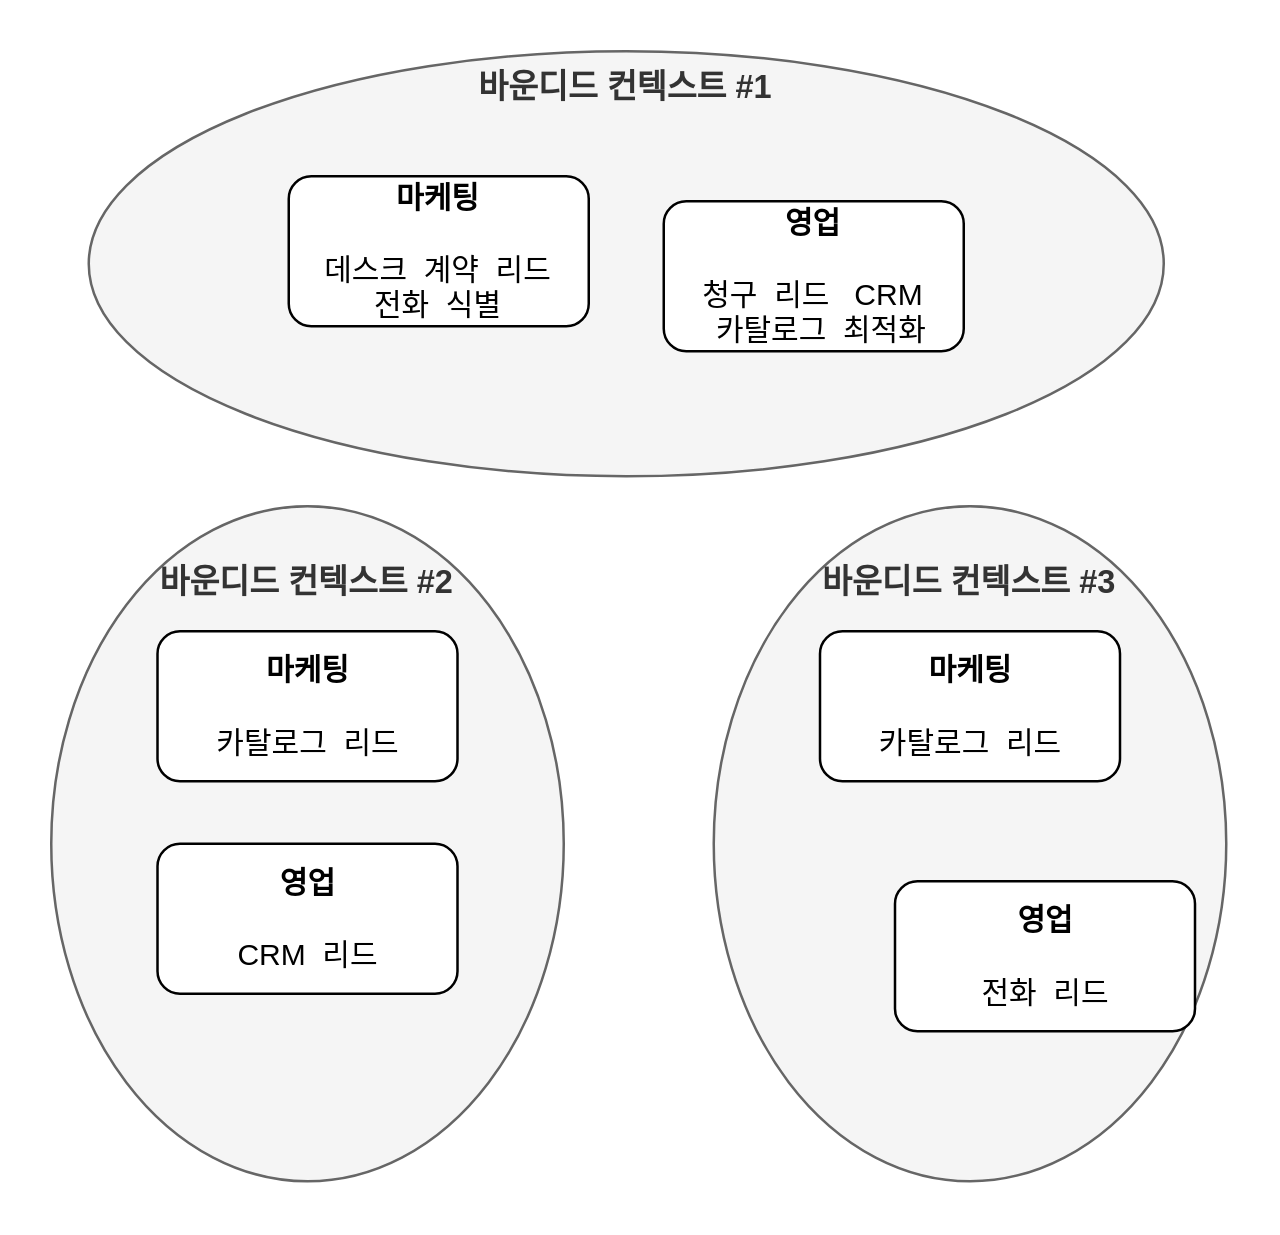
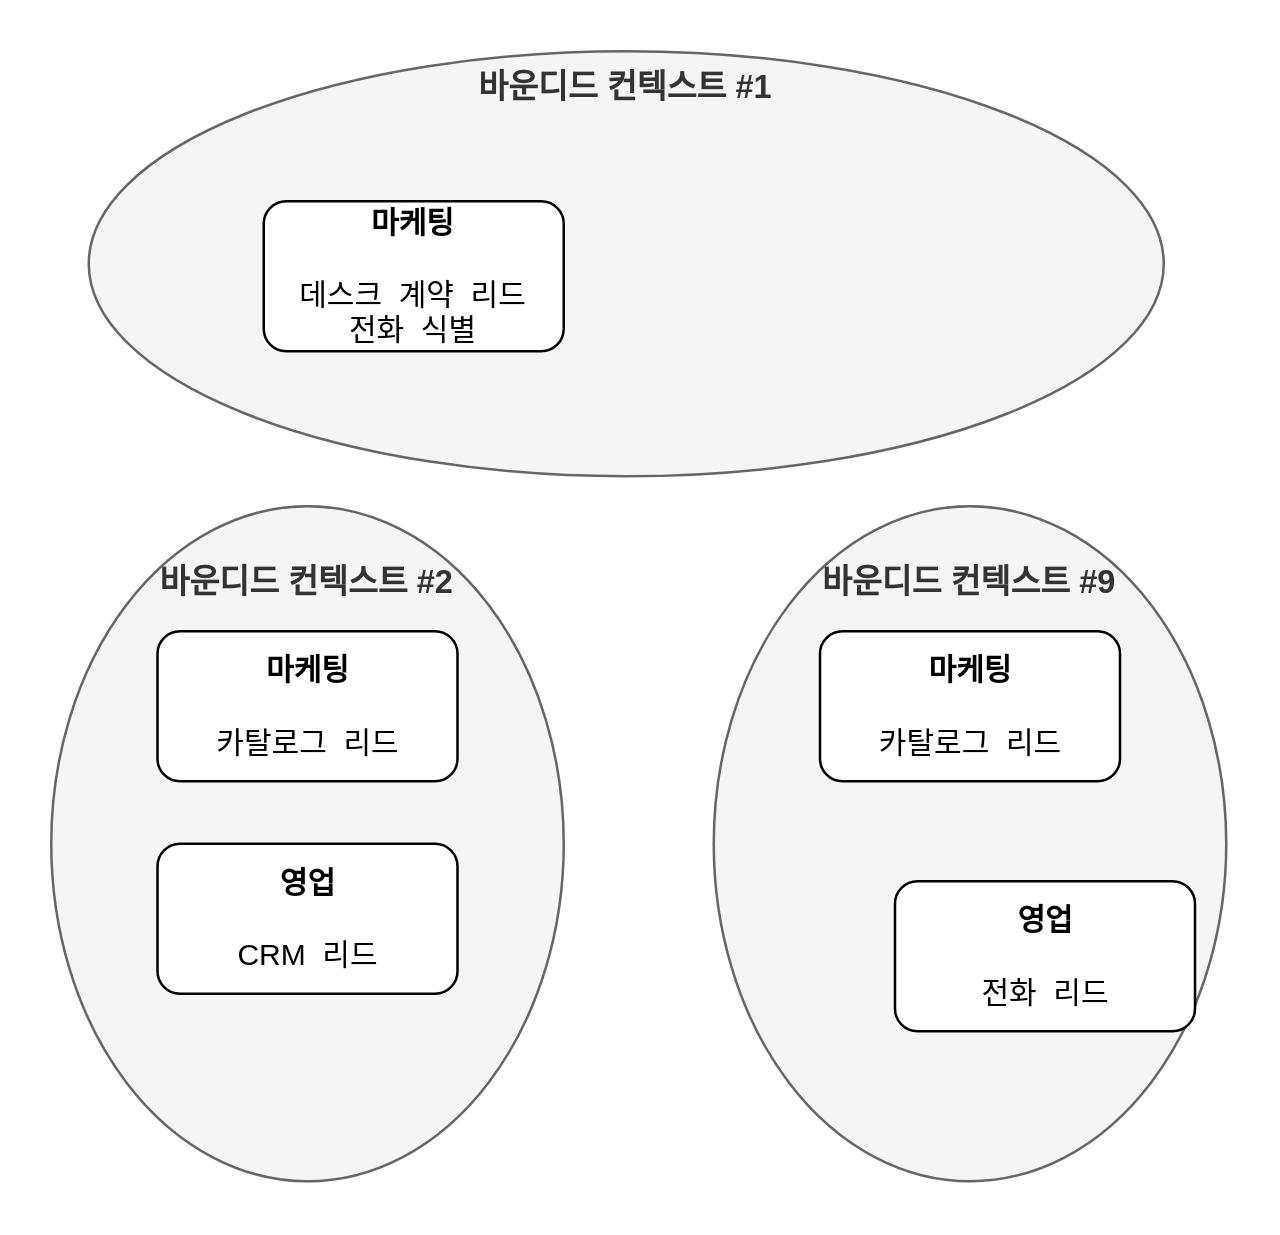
(439, 251) -> (414, 276)
(814, 276) -> none
(970, 542) -> (970, 542)
